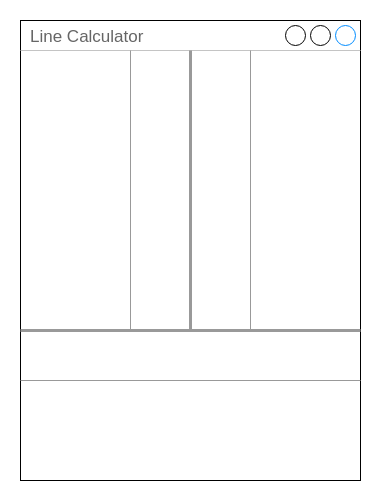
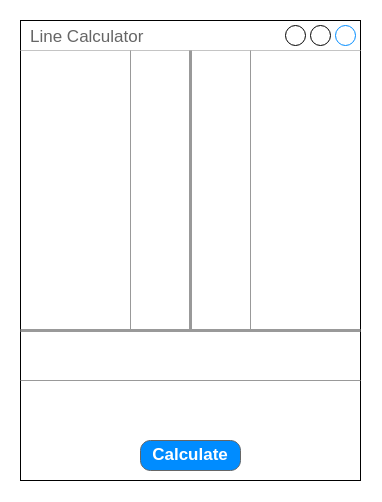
none -> (191, 456)
